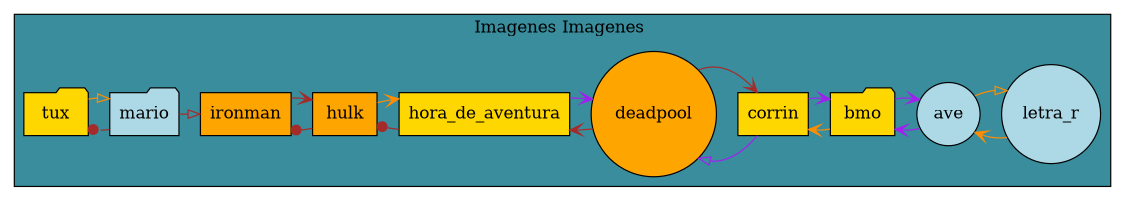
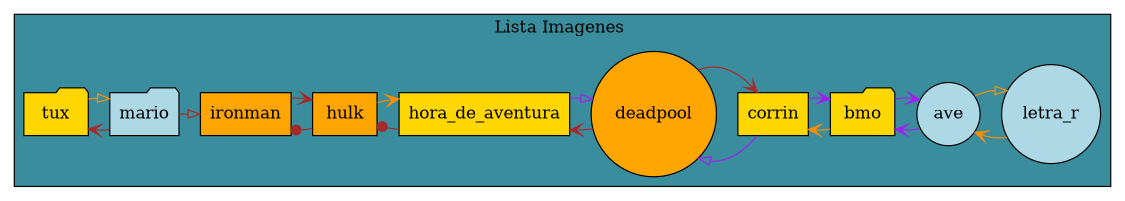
(563, 28) -> (563, 28)
(575, 98) -> (575, 98)
(105, 130) -> (105, 130)
